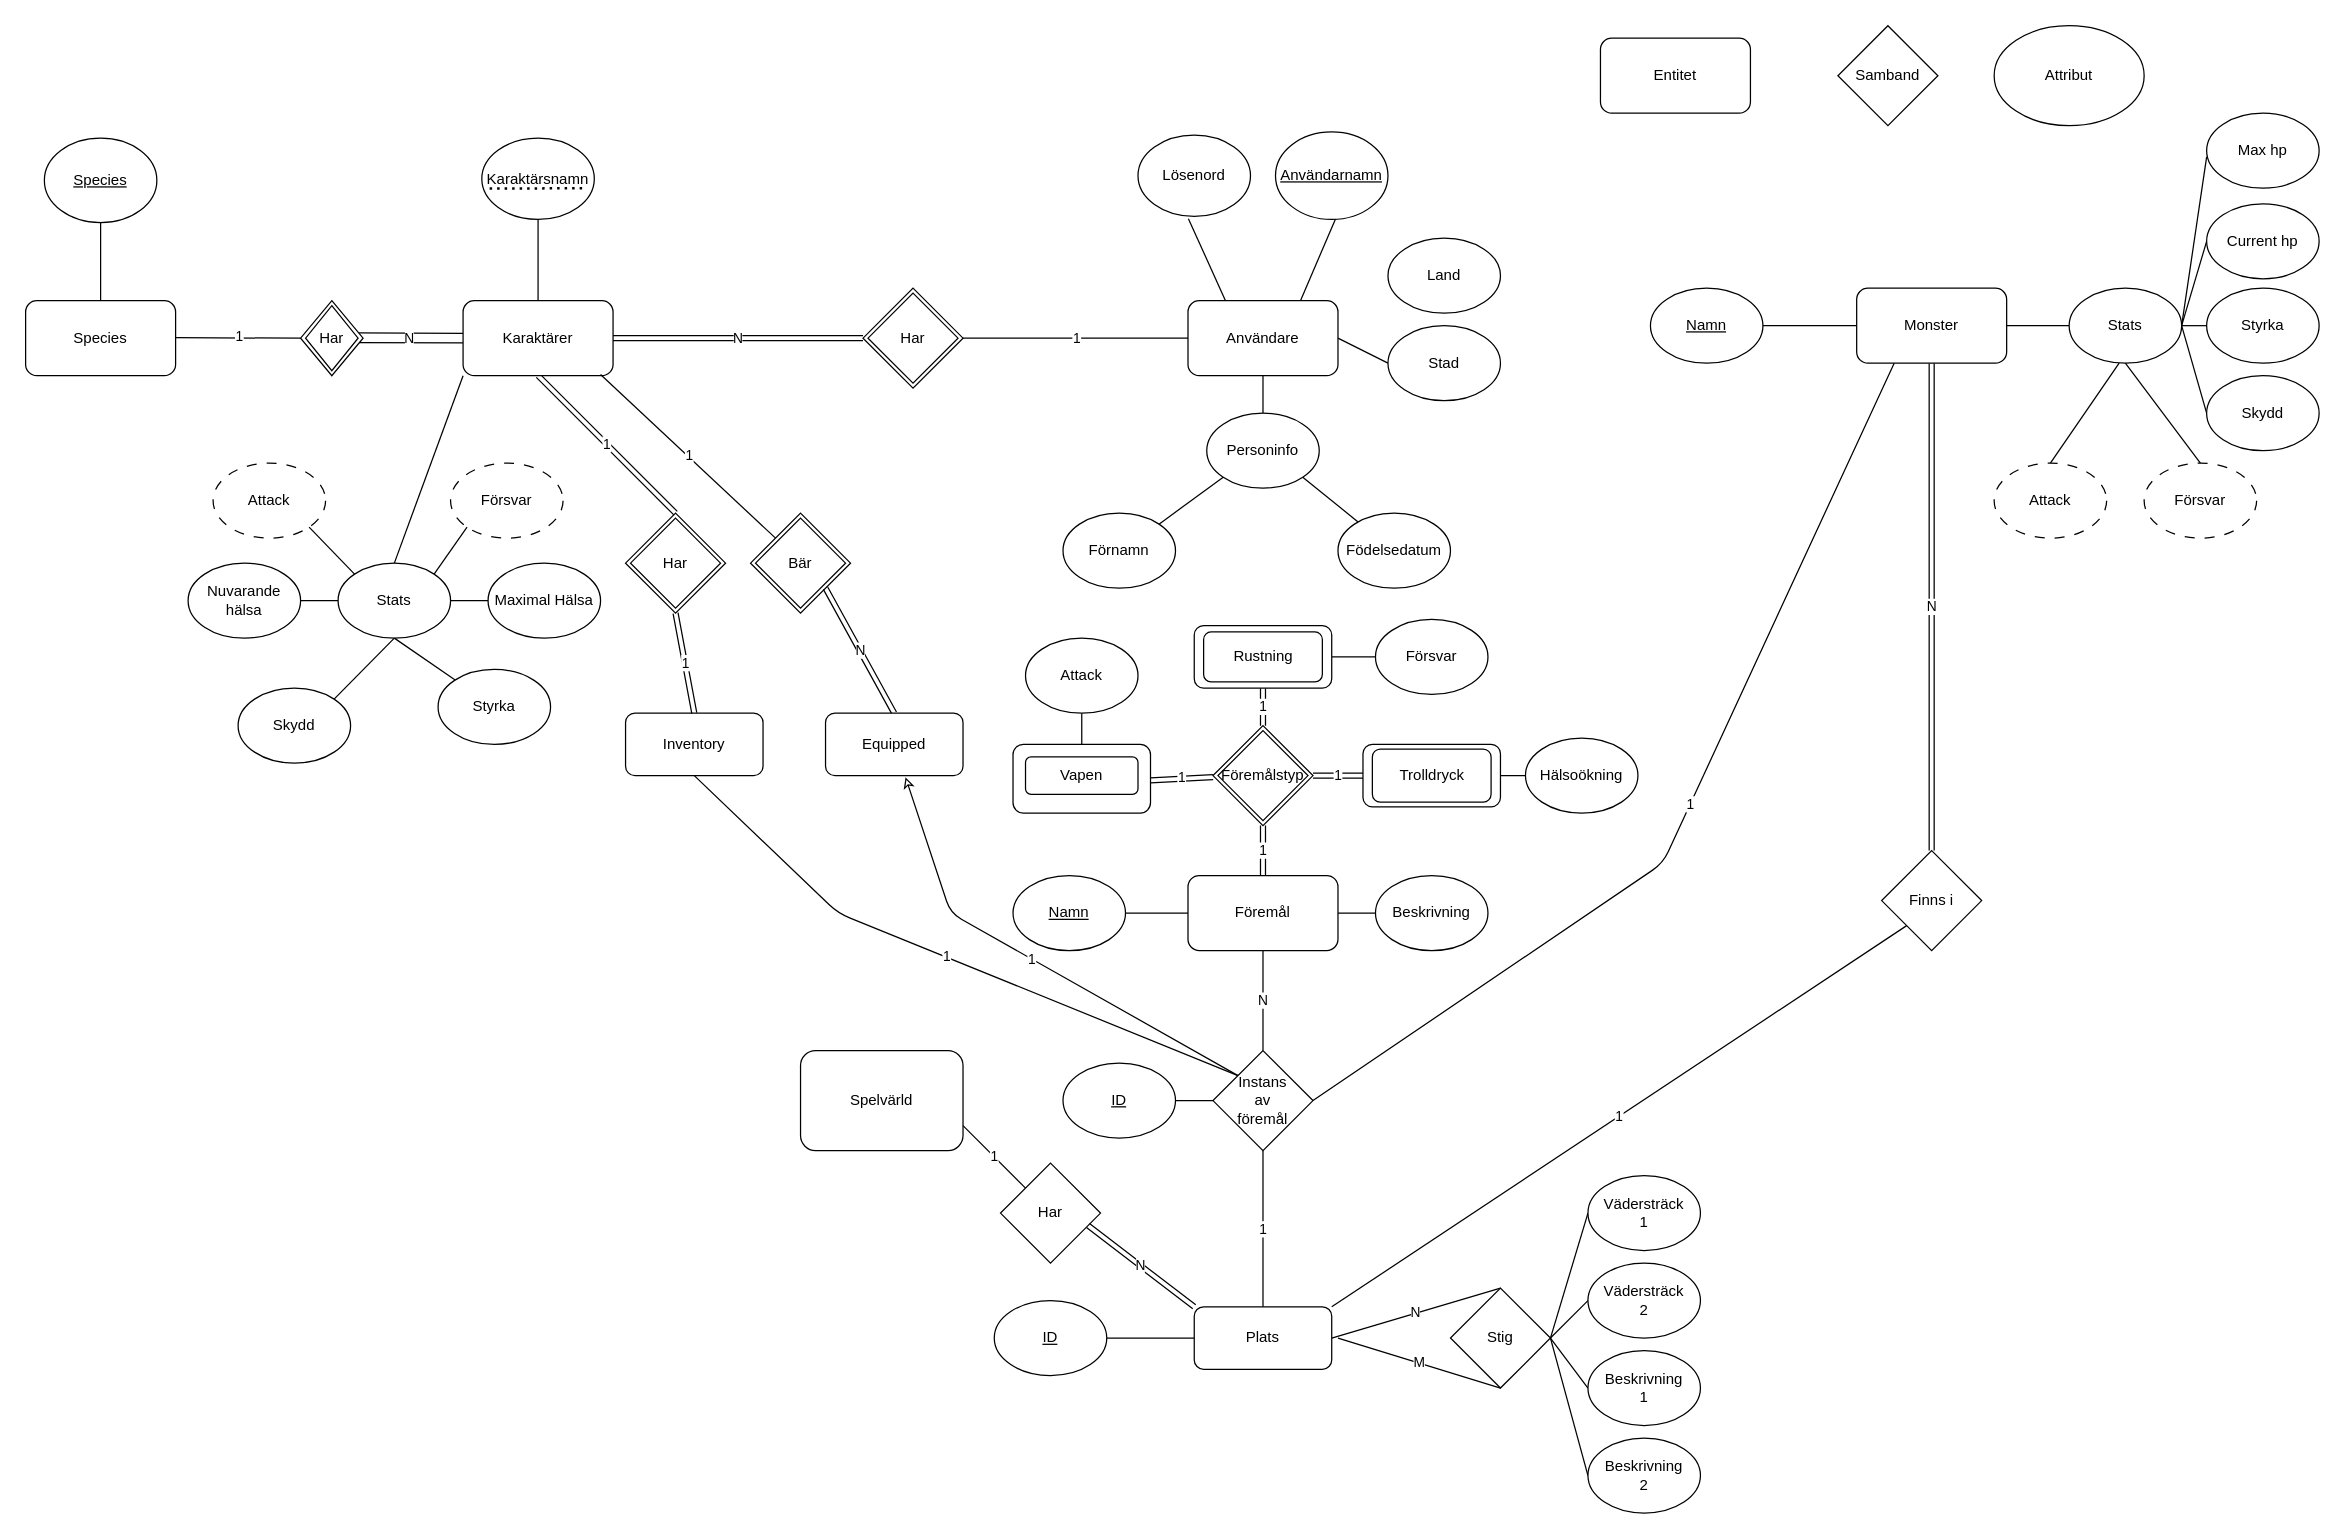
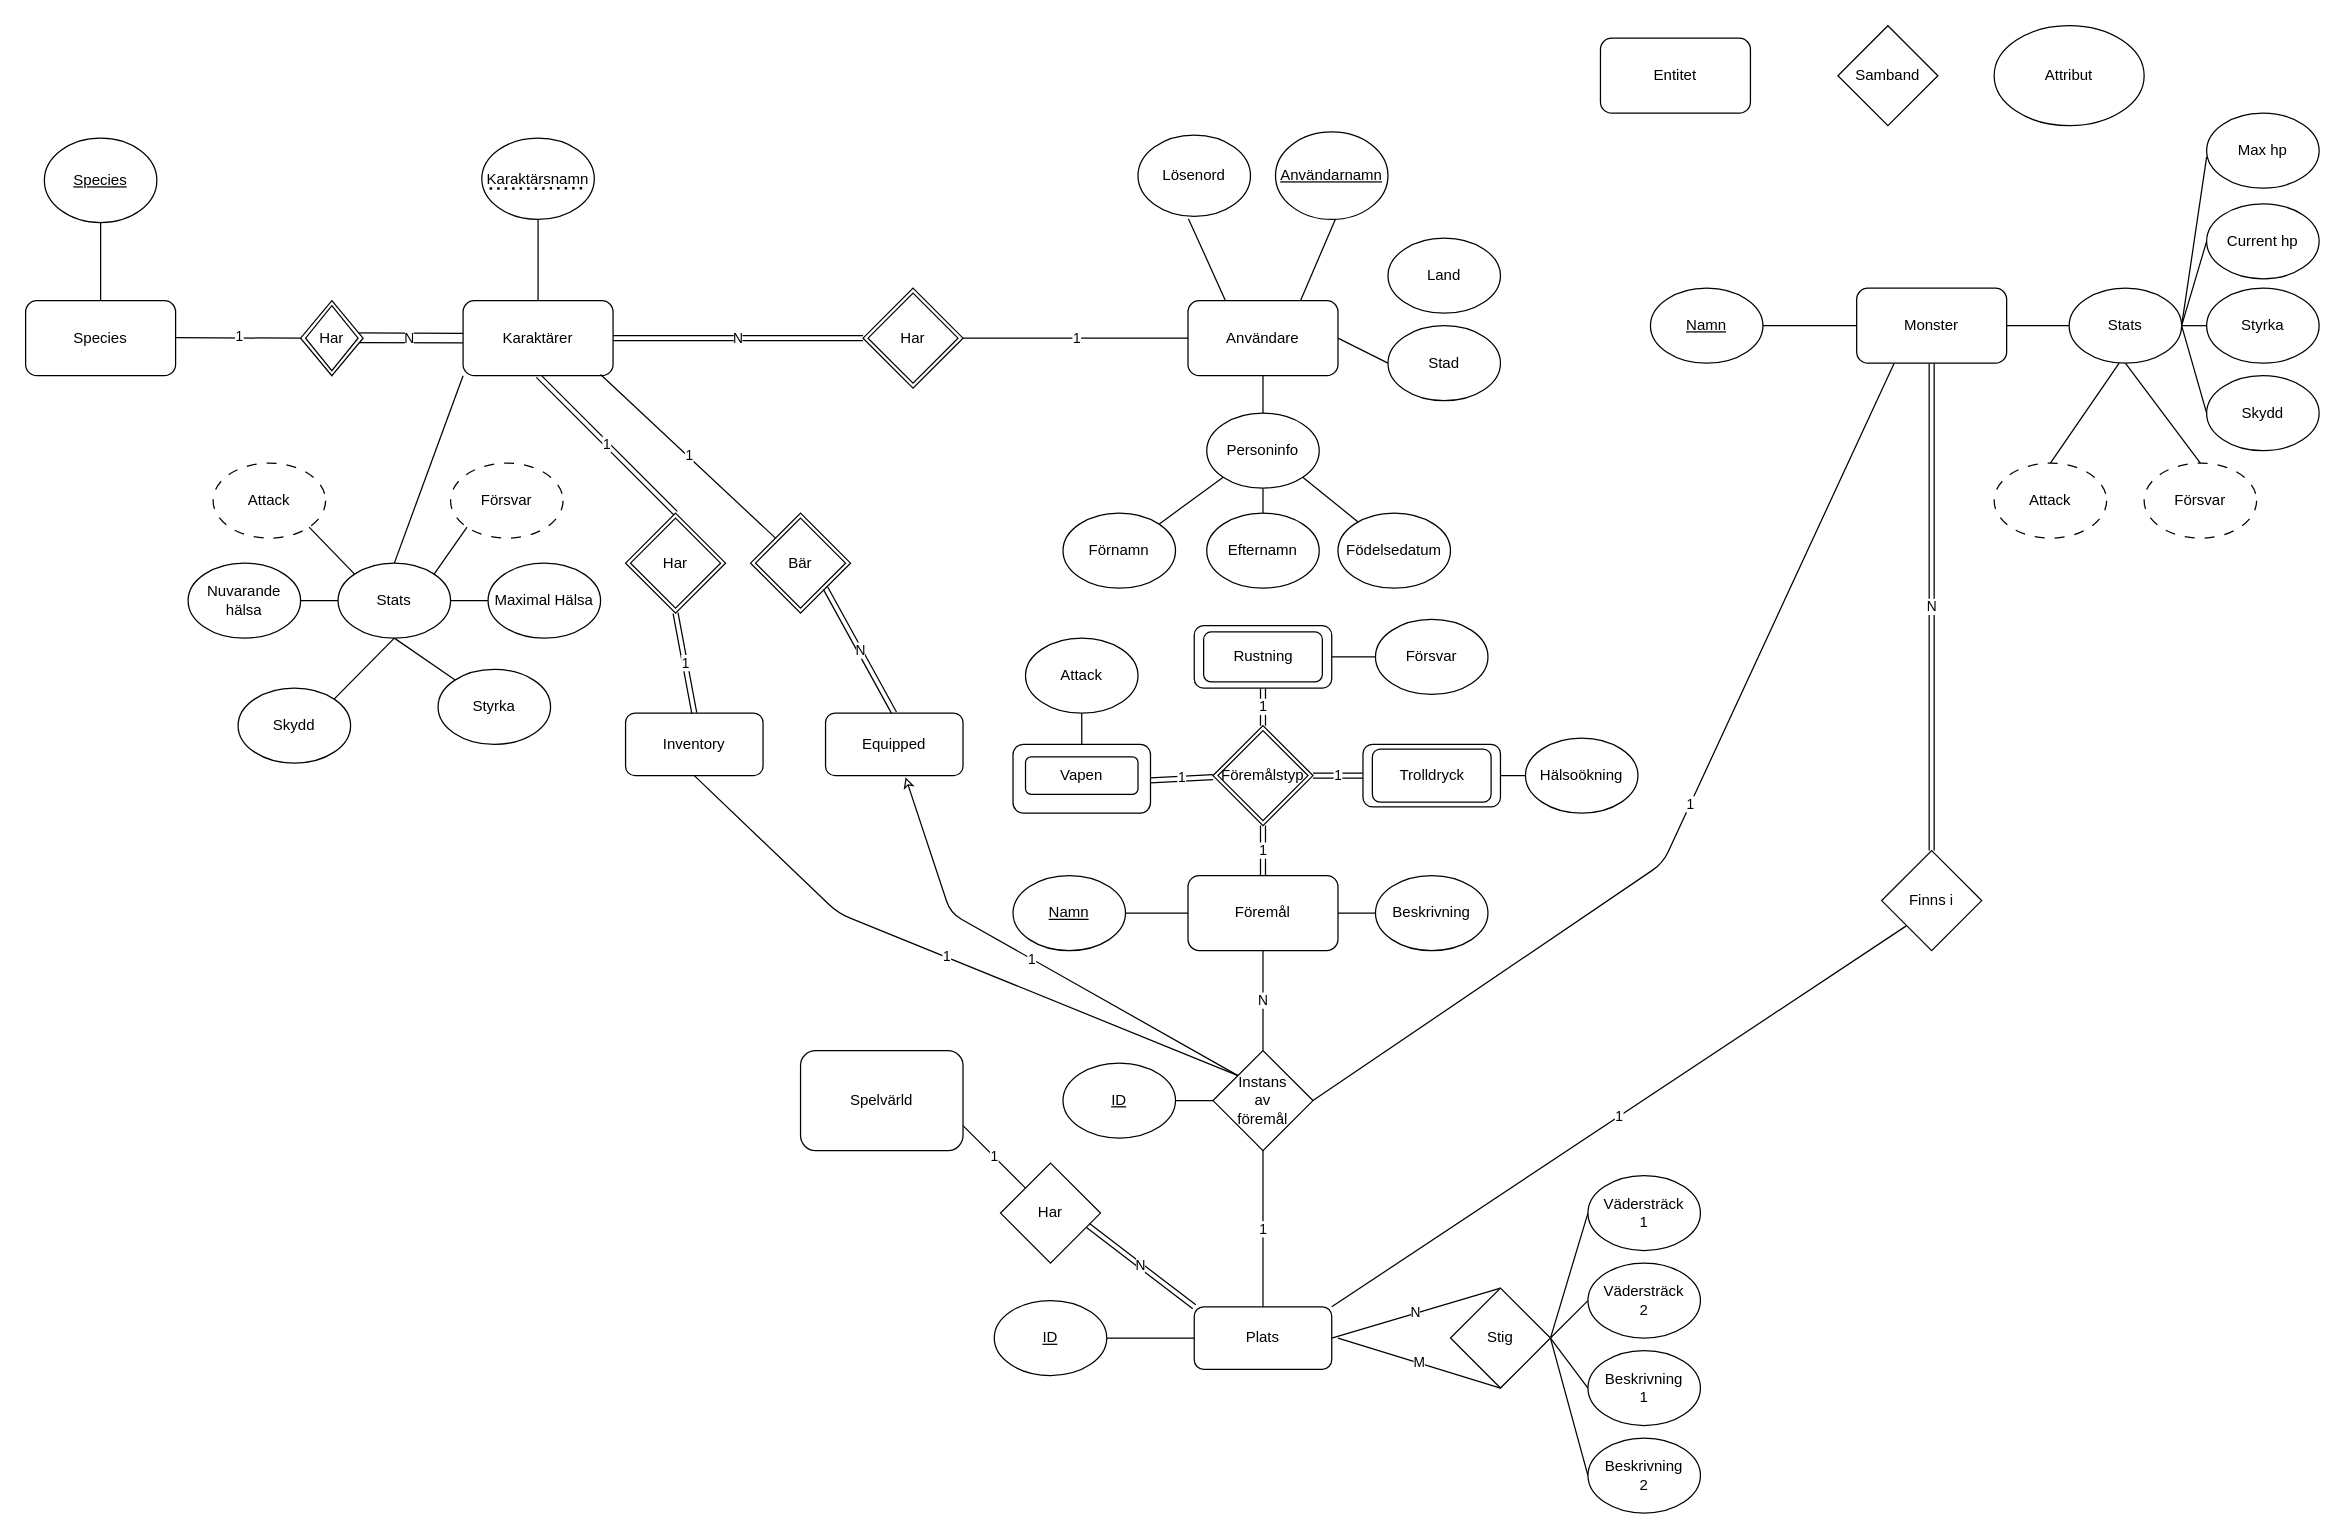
none -> (1263, 500)
none -> (1263, 551)
